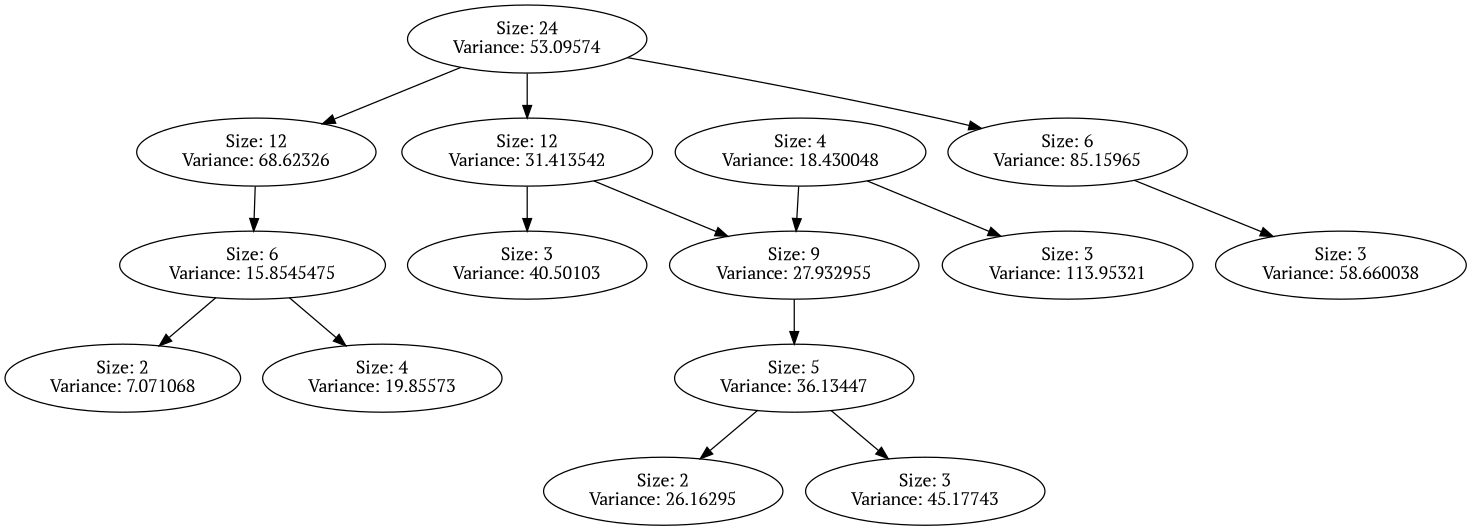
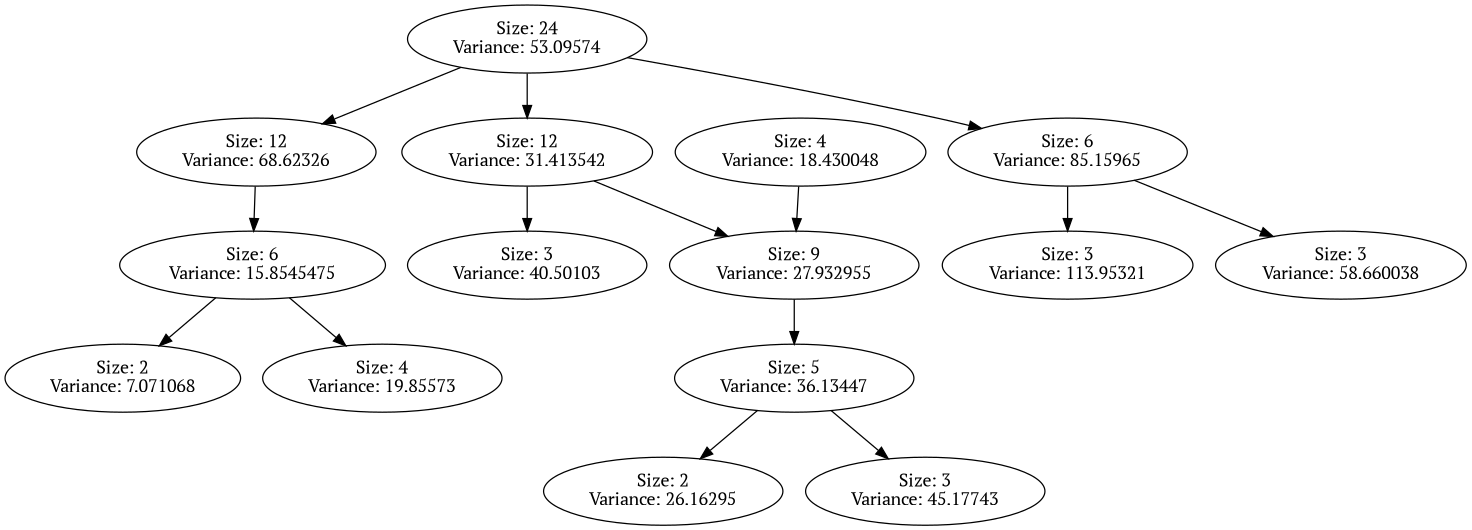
(928, 206) -> (1068, 202)
